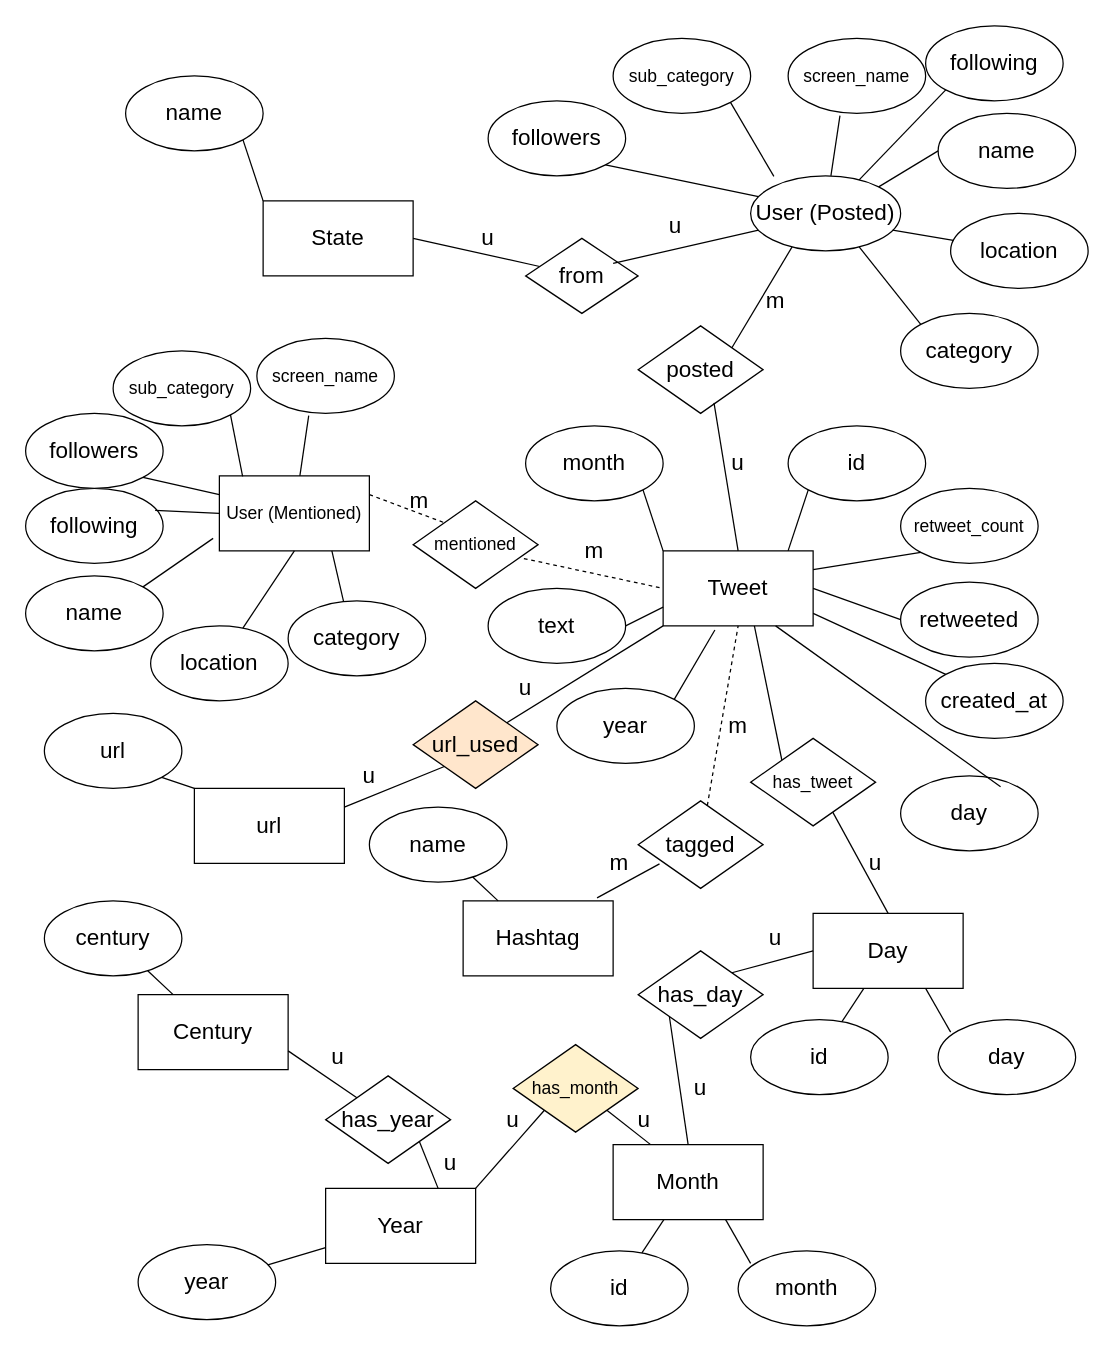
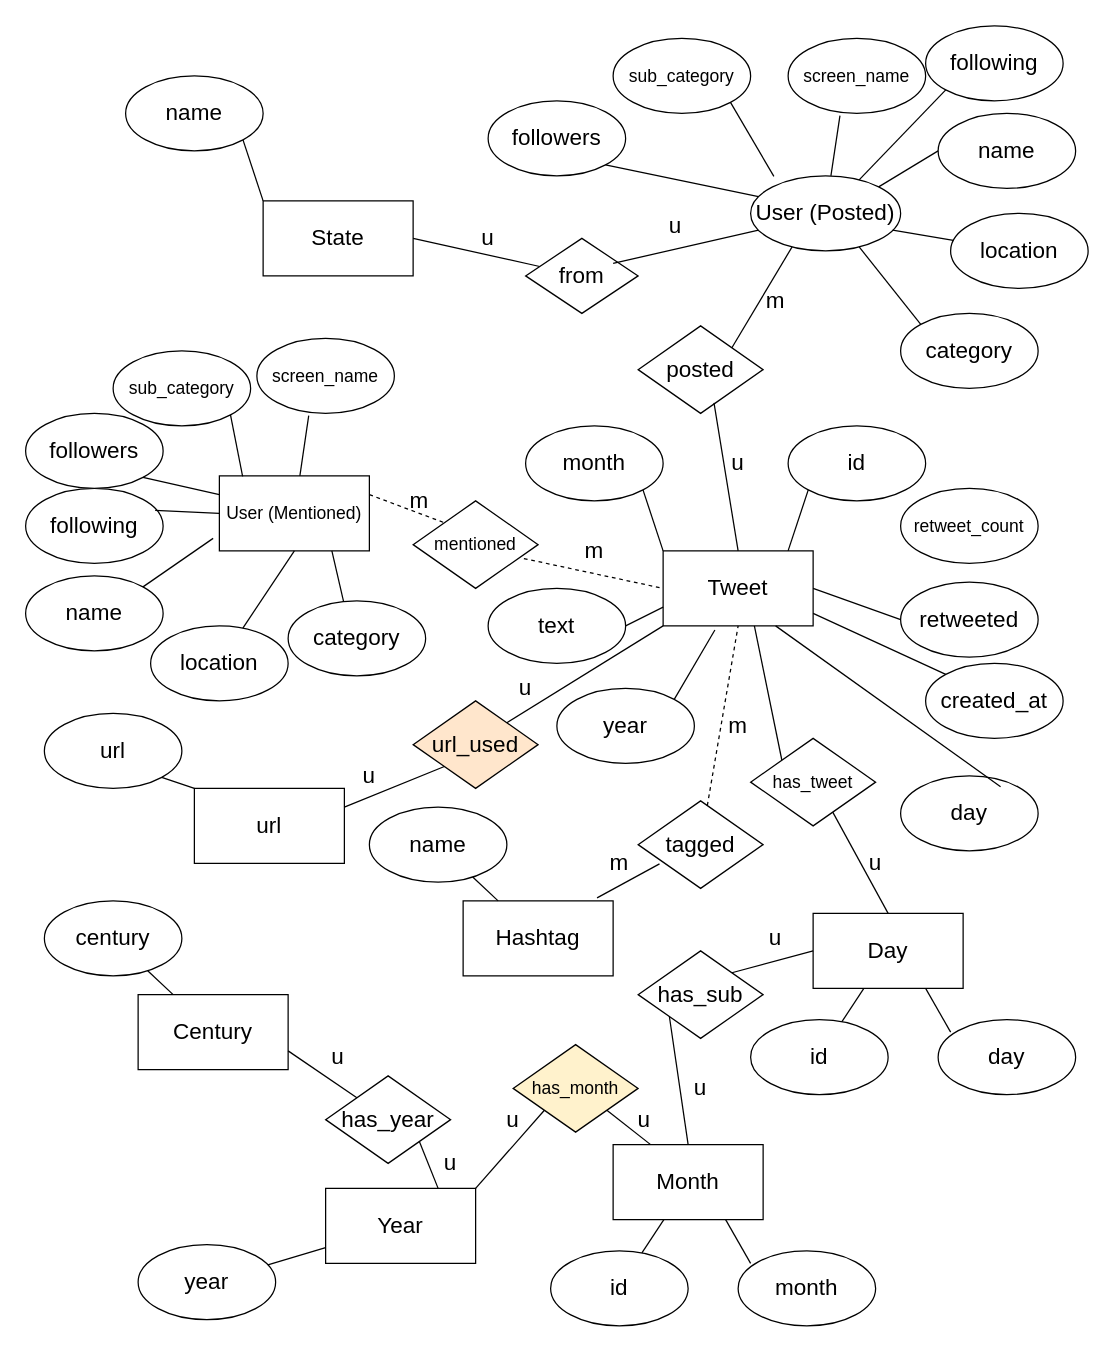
(867, 561) -> none
(701, 994) -> (701, 994)
